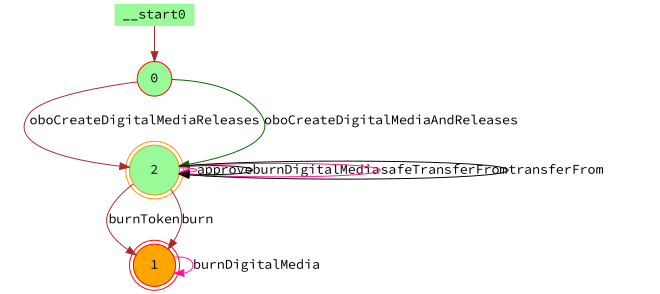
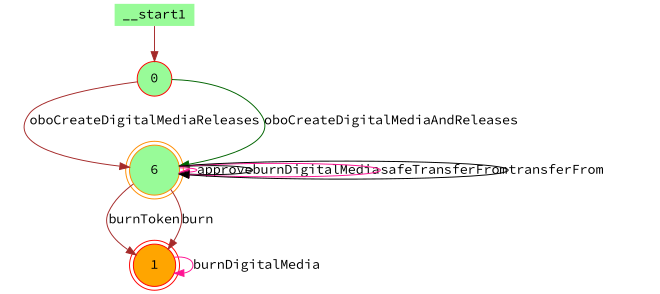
(155, 15) -> (155, 15)
(155, 170) -> (155, 170)
